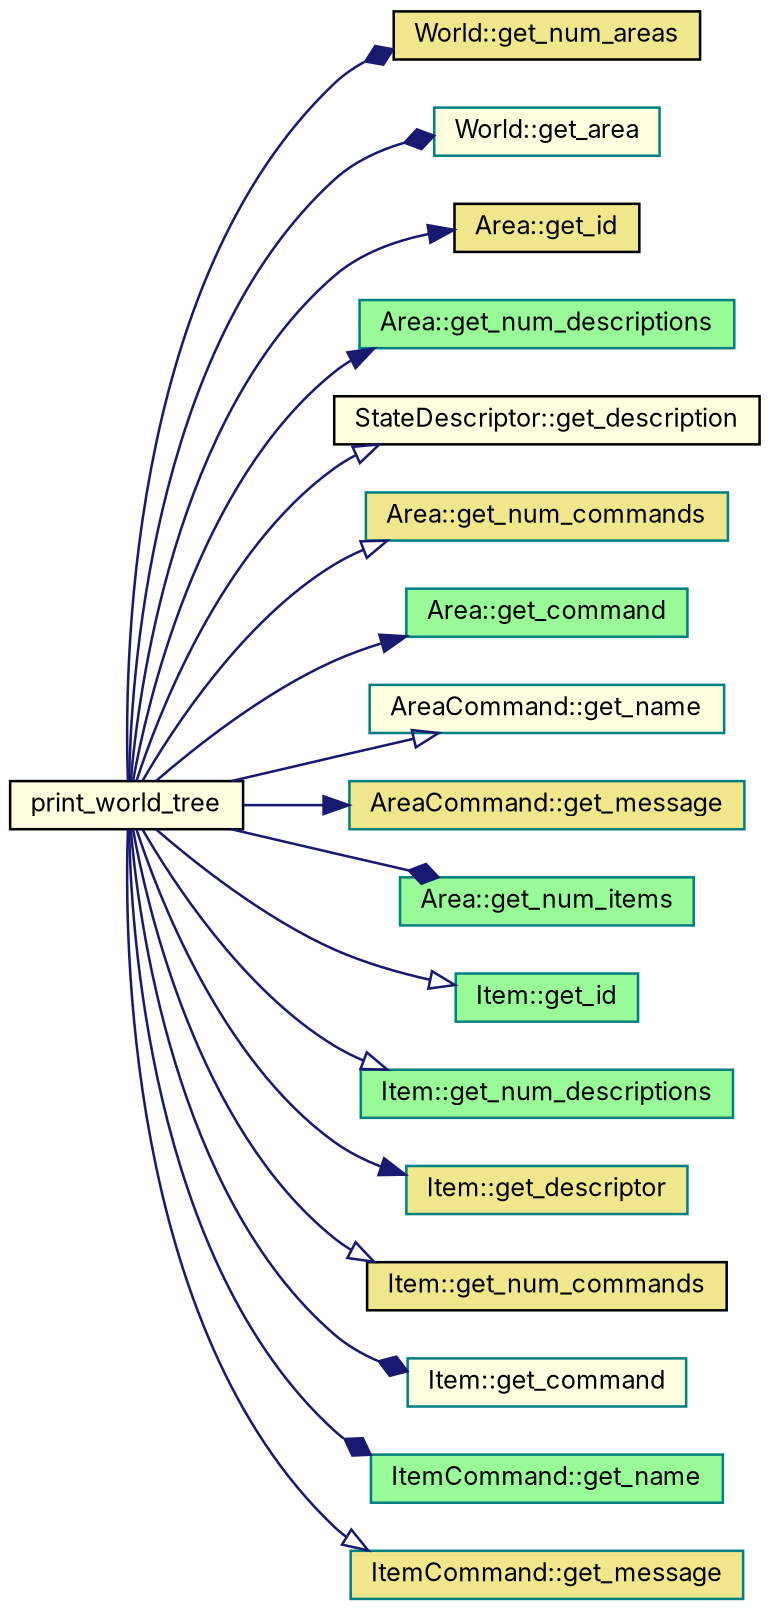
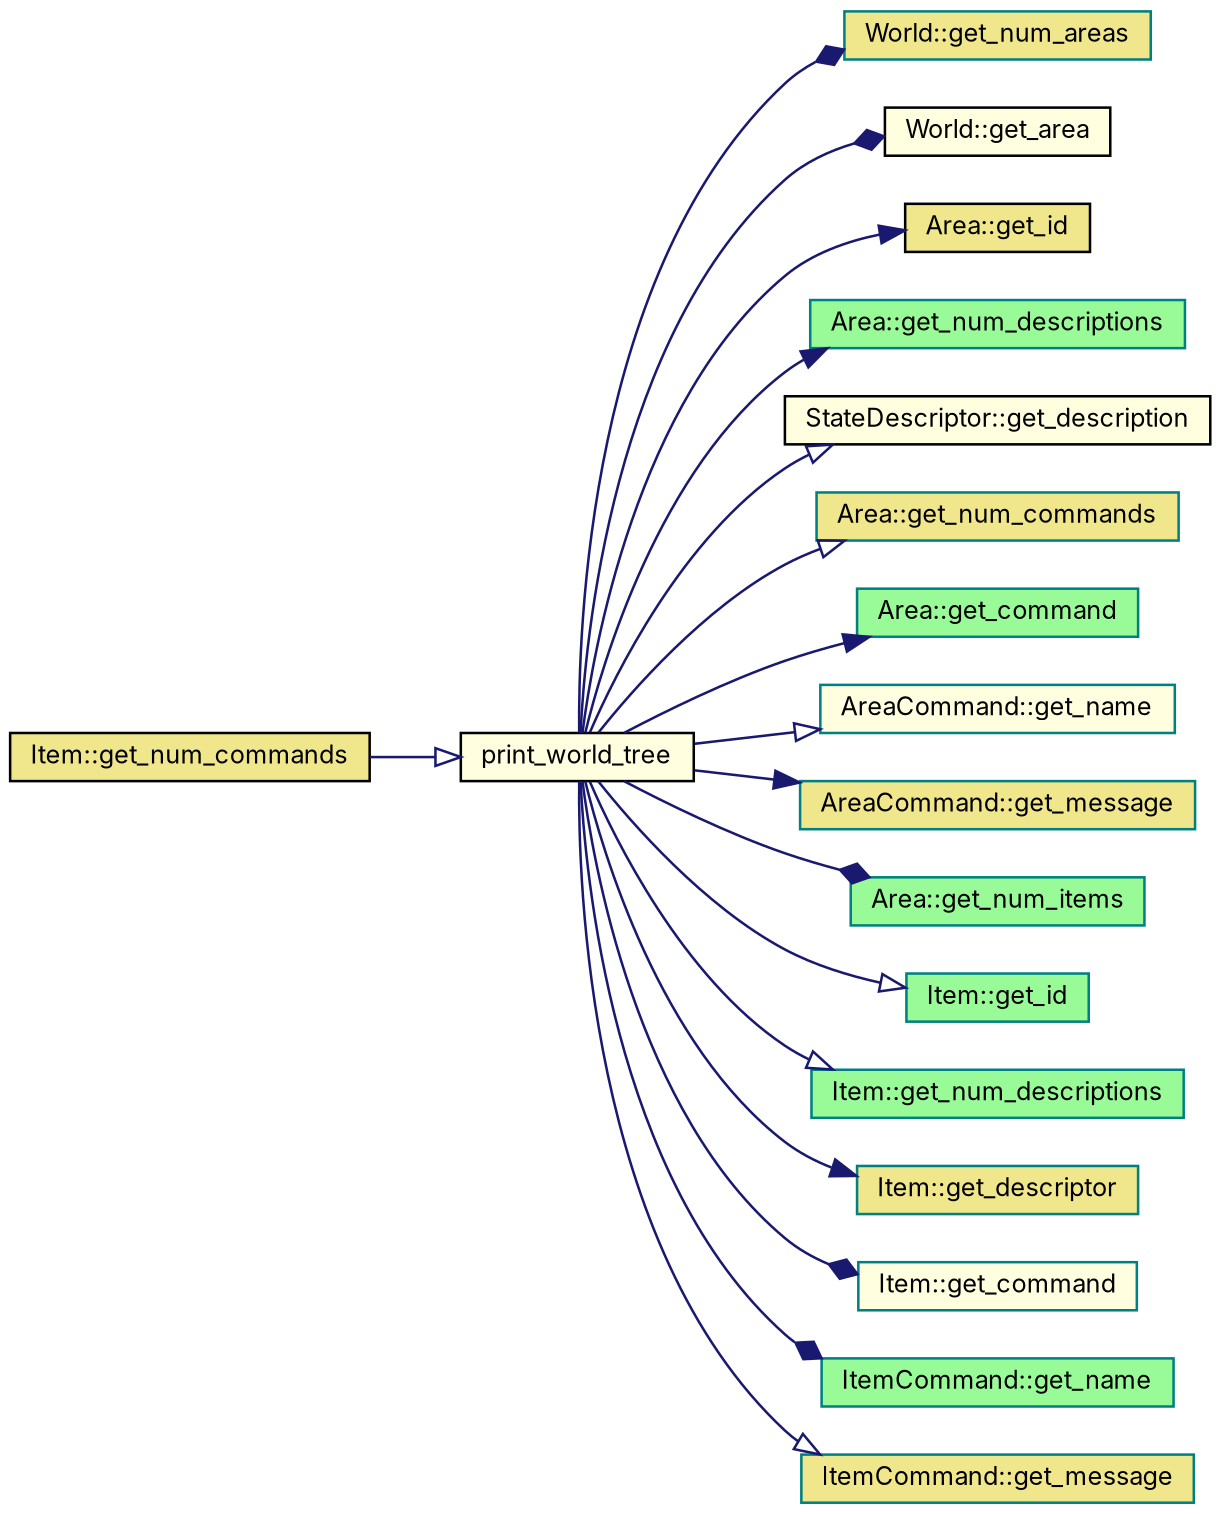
(547, 35) -> (998, 35)
(547, 132) -> (998, 132)
(205, 1060) -> (403, 757)
